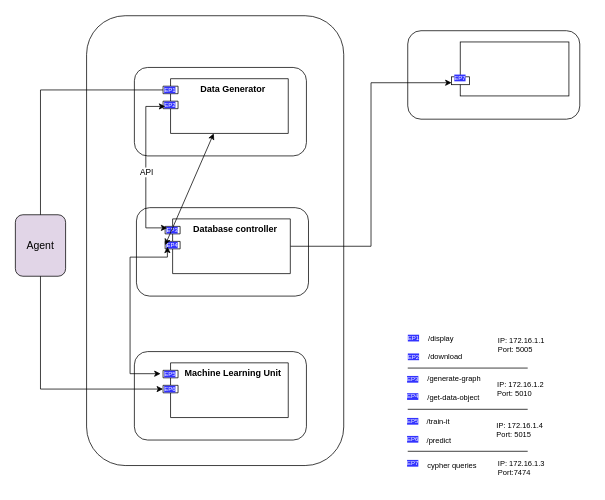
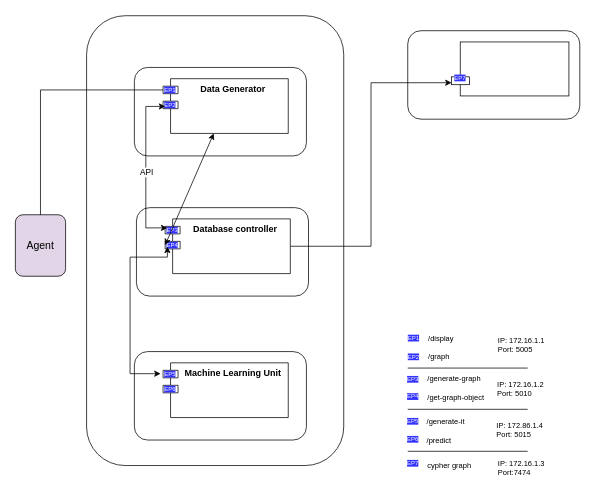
(41, 332) -> none
(447, 356) -> (441, 356)
(461, 397) -> (464, 397)
(444, 421) -> (449, 421)
(522, 434) -> (522, 434)
(455, 465) -> (452, 465)
